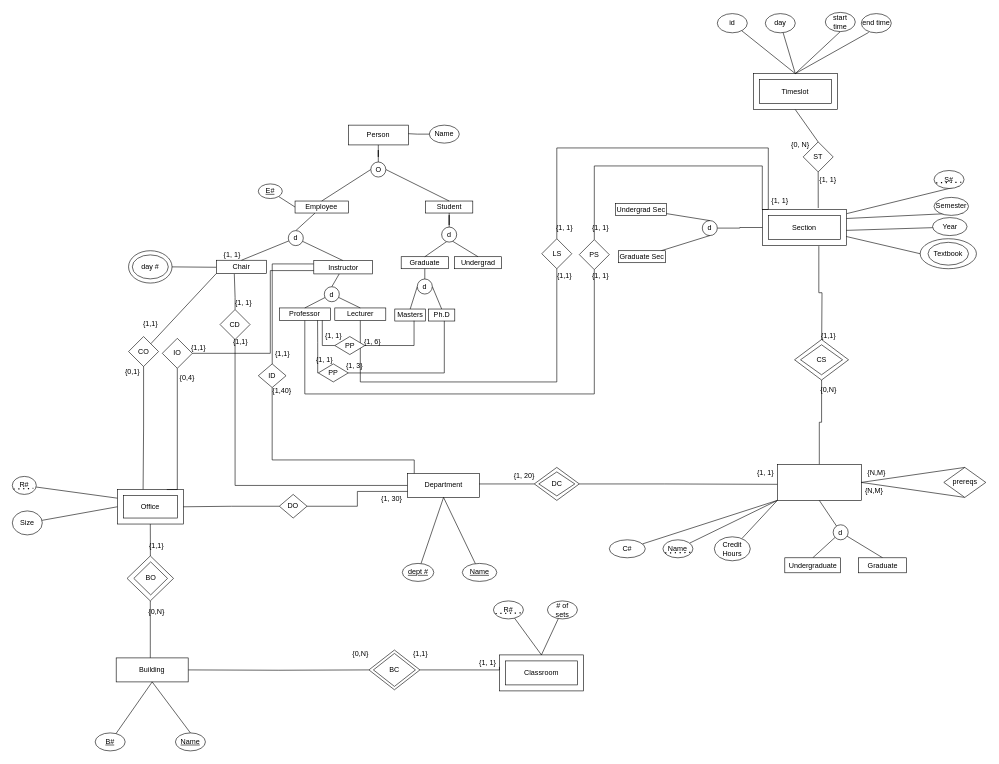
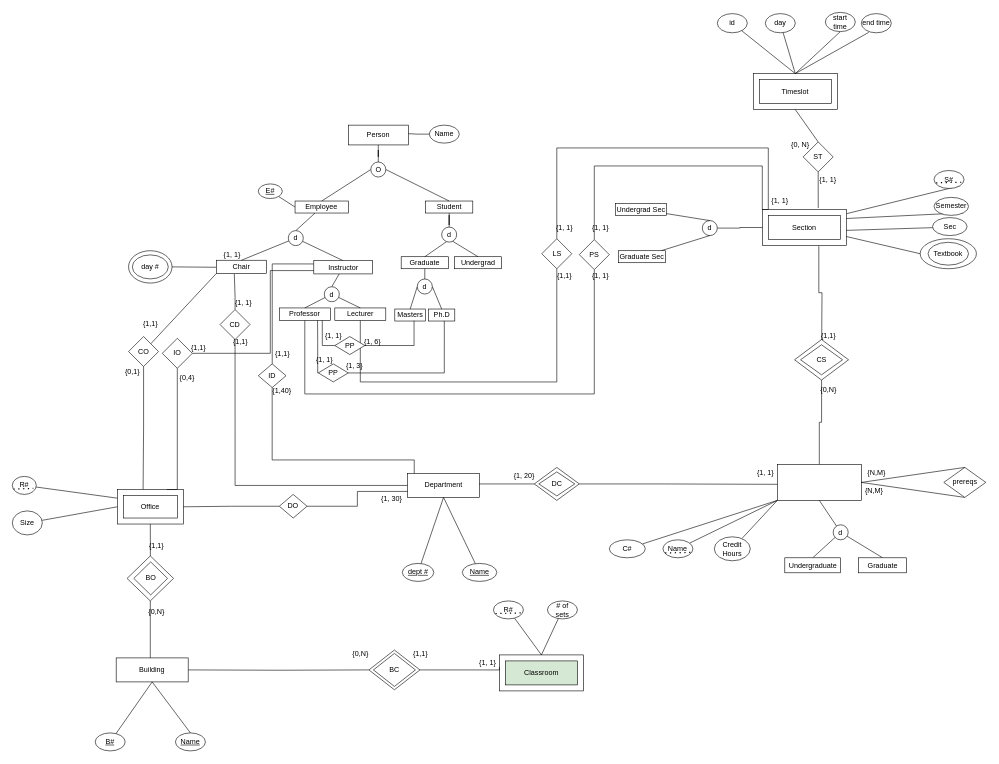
(950, 227) -> (950, 227)
(541, 673) -> (541, 673)
